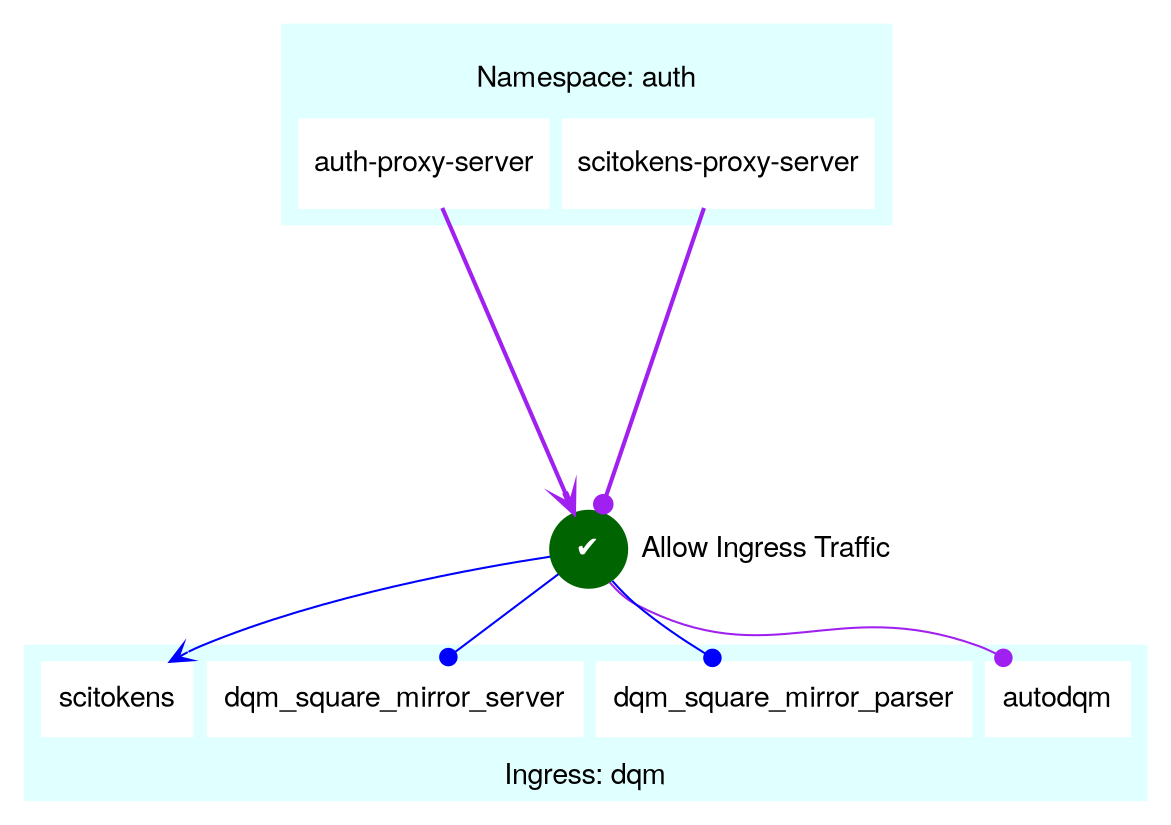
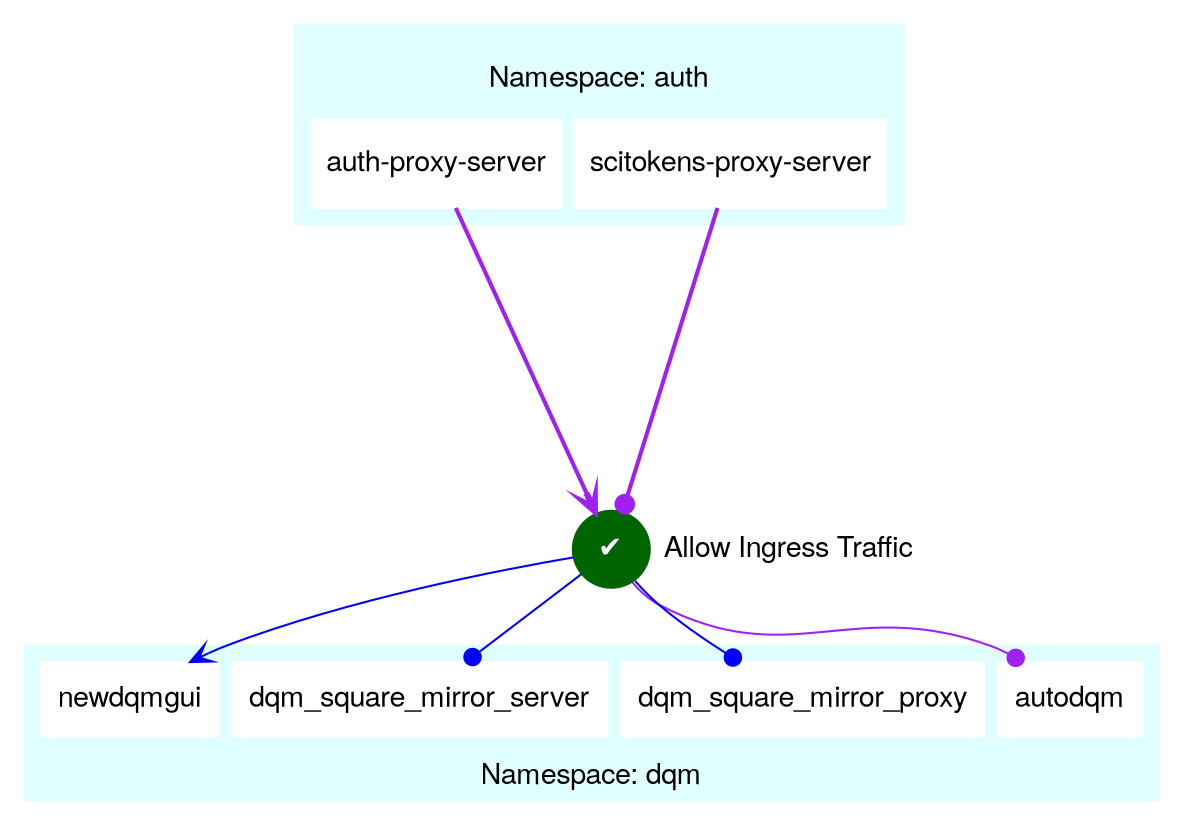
(117, 699) -> (130, 699)
(784, 699) -> (803, 699)
(586, 776) -> (592, 776)
